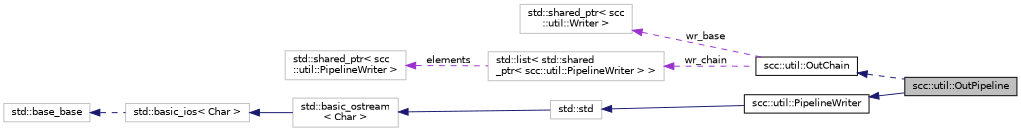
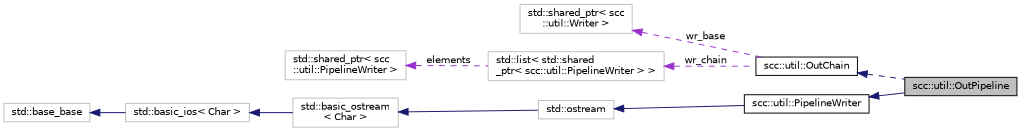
(576, 110) -> (576, 110)
(113, 113) -> (113, 113)
